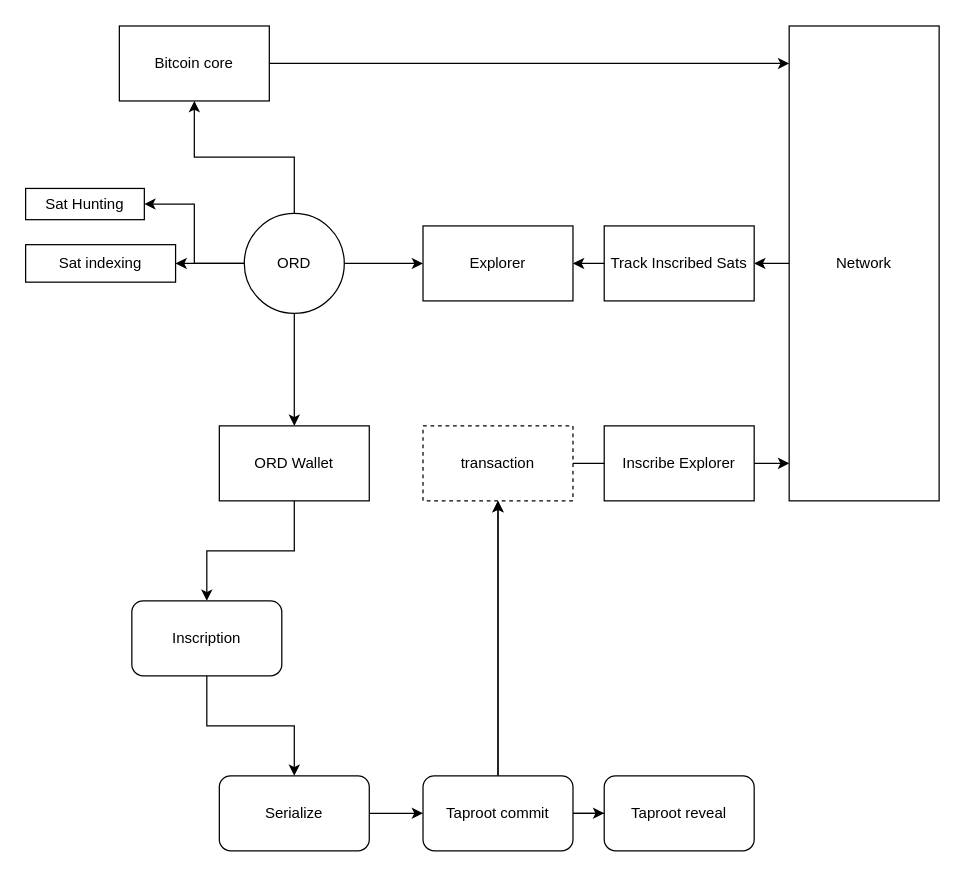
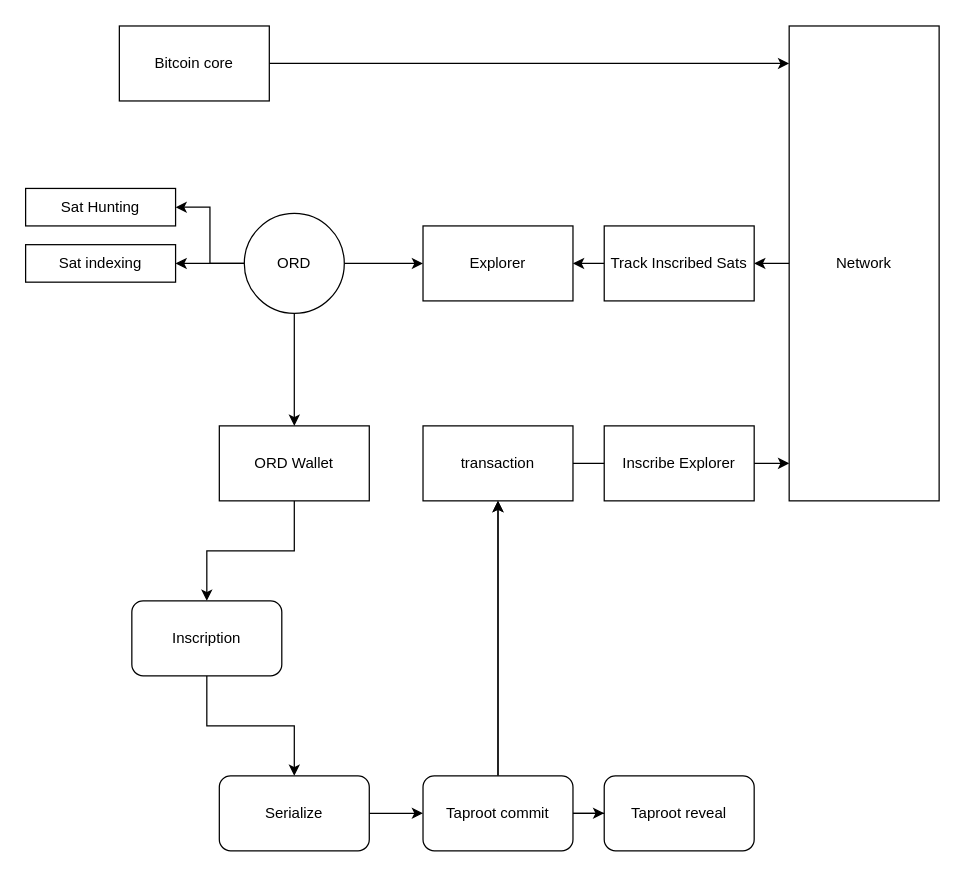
(248, 157) -> none
(85, 204) -> (101, 207)
(498, 463) -> (498, 463)
